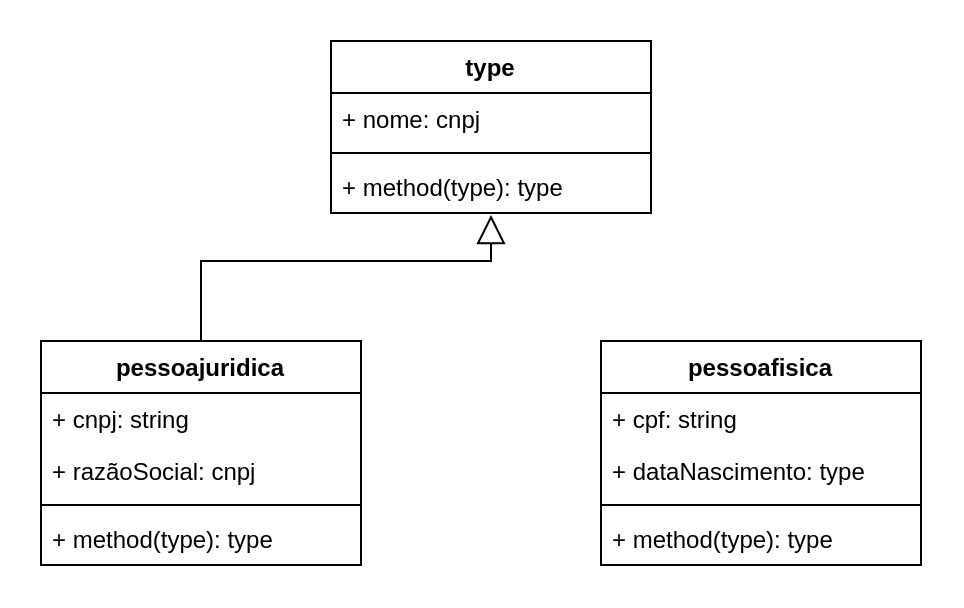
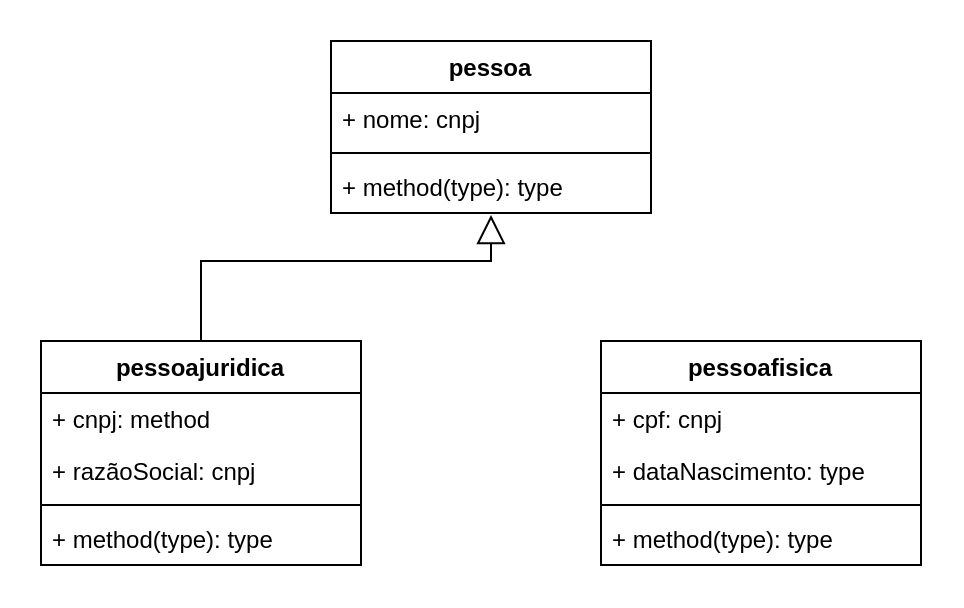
(490, 68) -> (490, 68)
(134, 420) -> (137, 420)
(687, 420) -> (677, 420)
